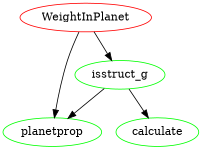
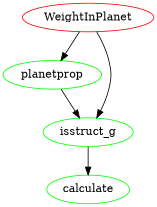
(89, 101) -> (68, 100)
